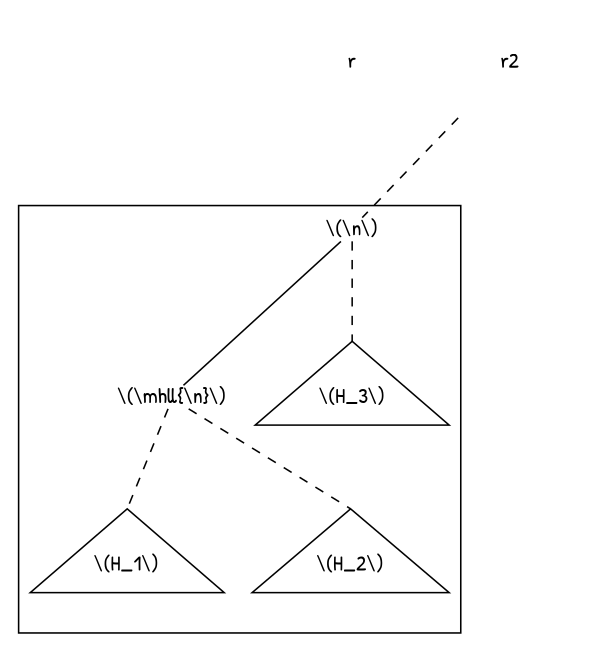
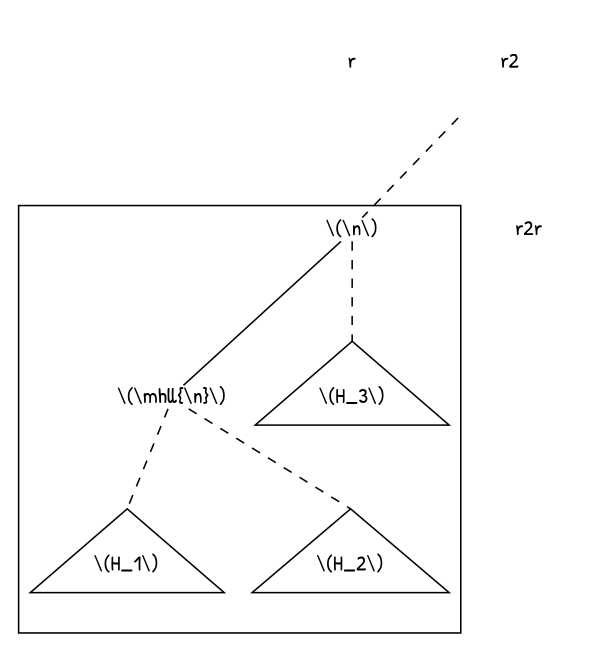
none -> (529, 230)
